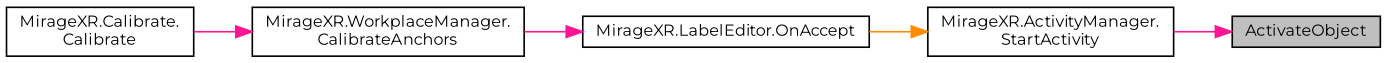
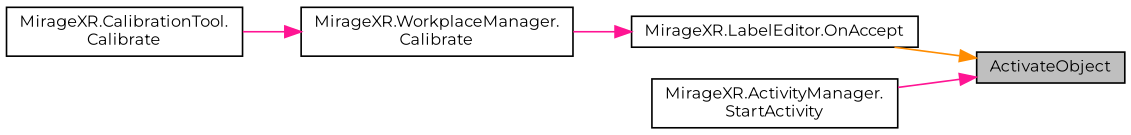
(100, 32) -> (125, 32)
(388, 32) -> (437, 32)
(890, 32) -> (927, 52)
